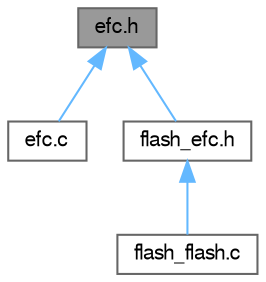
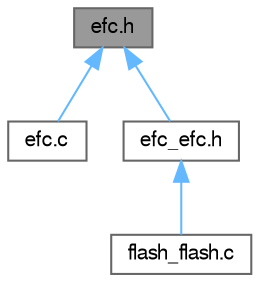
(187, 141) -> (181, 141)
